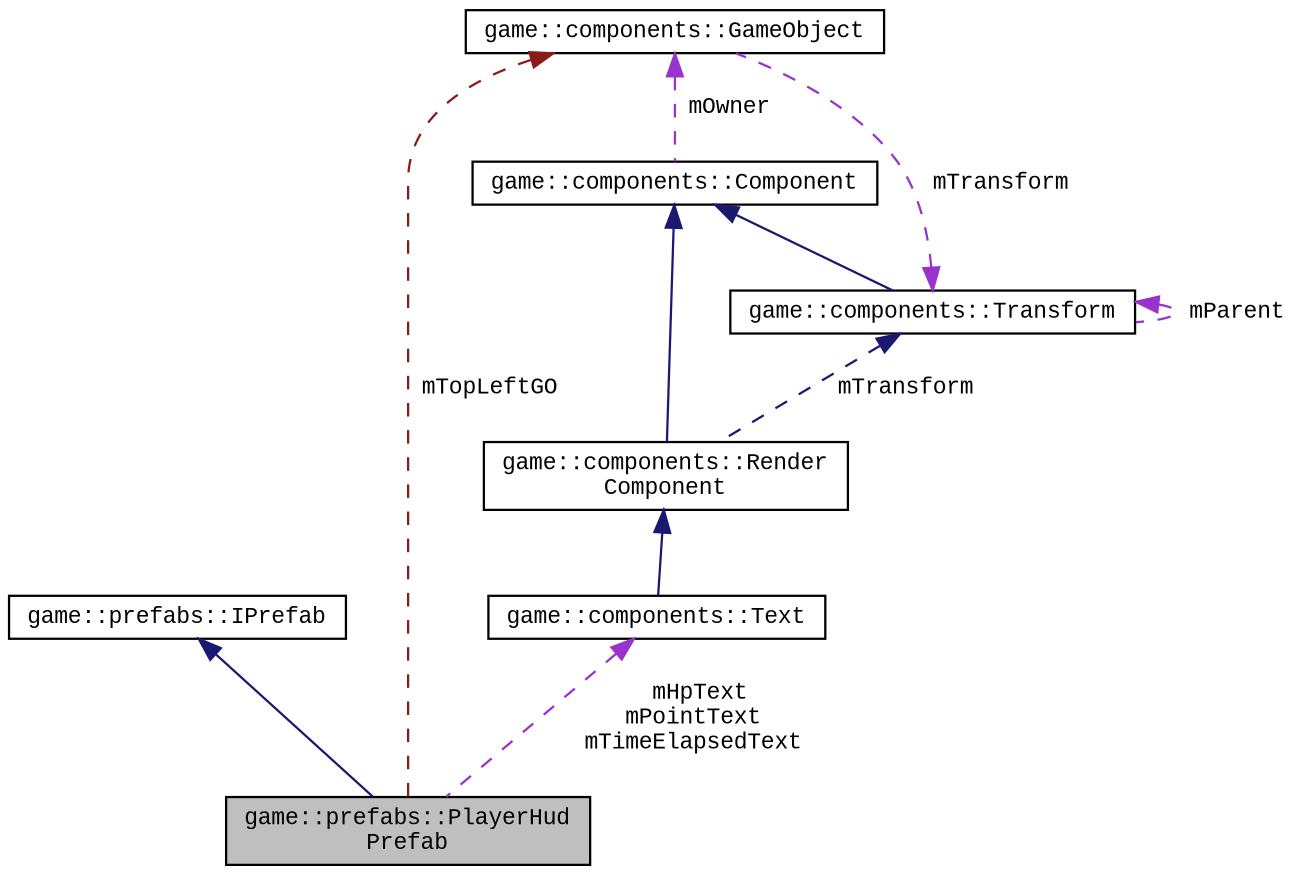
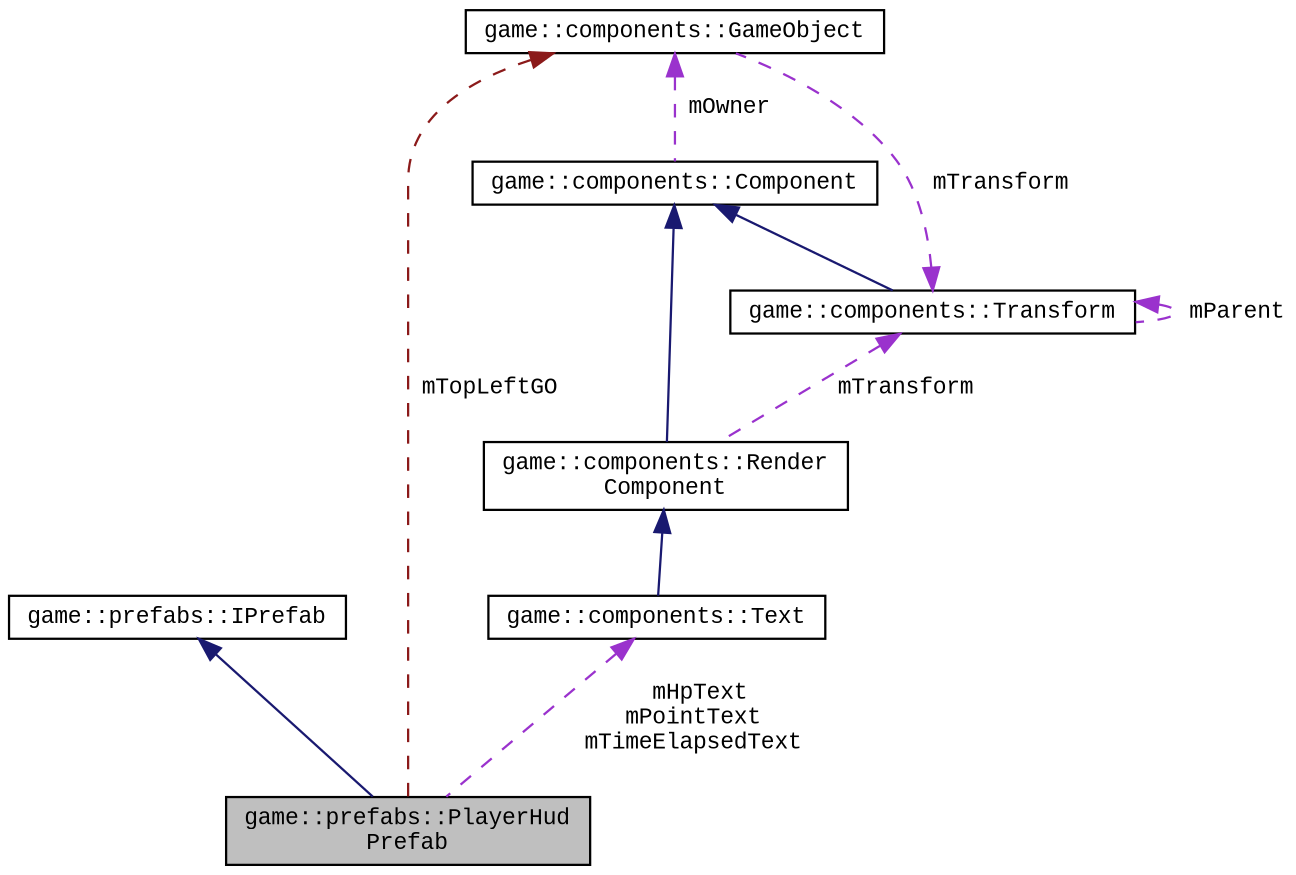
(800, 394) -> (800, 394)
